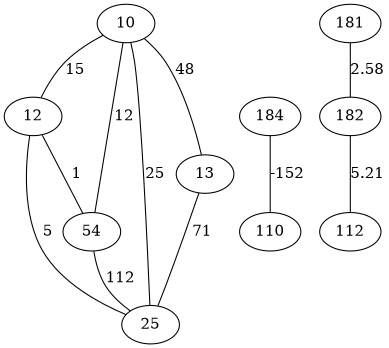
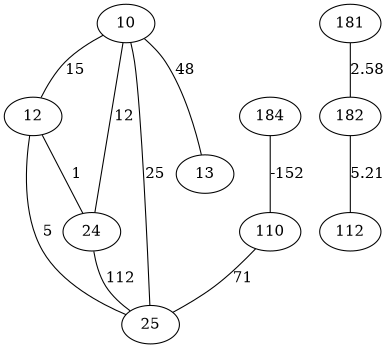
(92, 232) -> (92, 232)
(179, 250) -> (217, 284)
